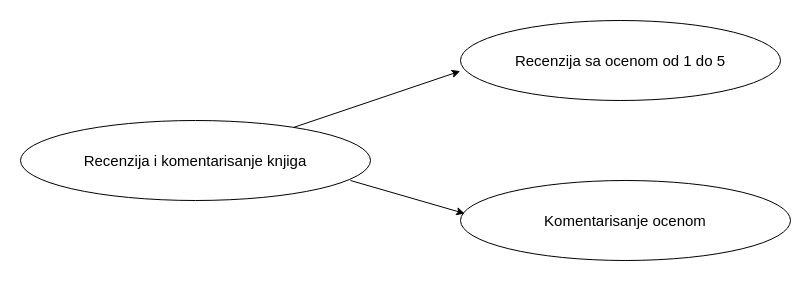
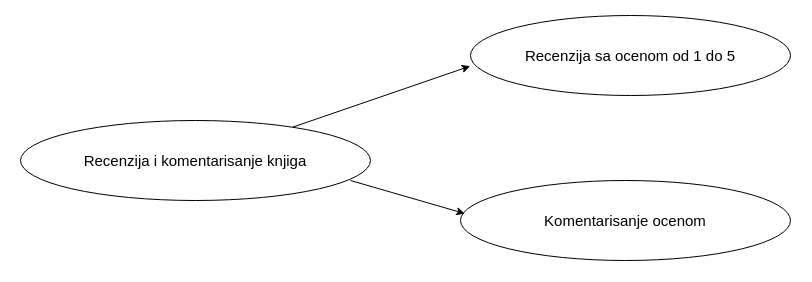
(621, 61) -> (631, 56)
